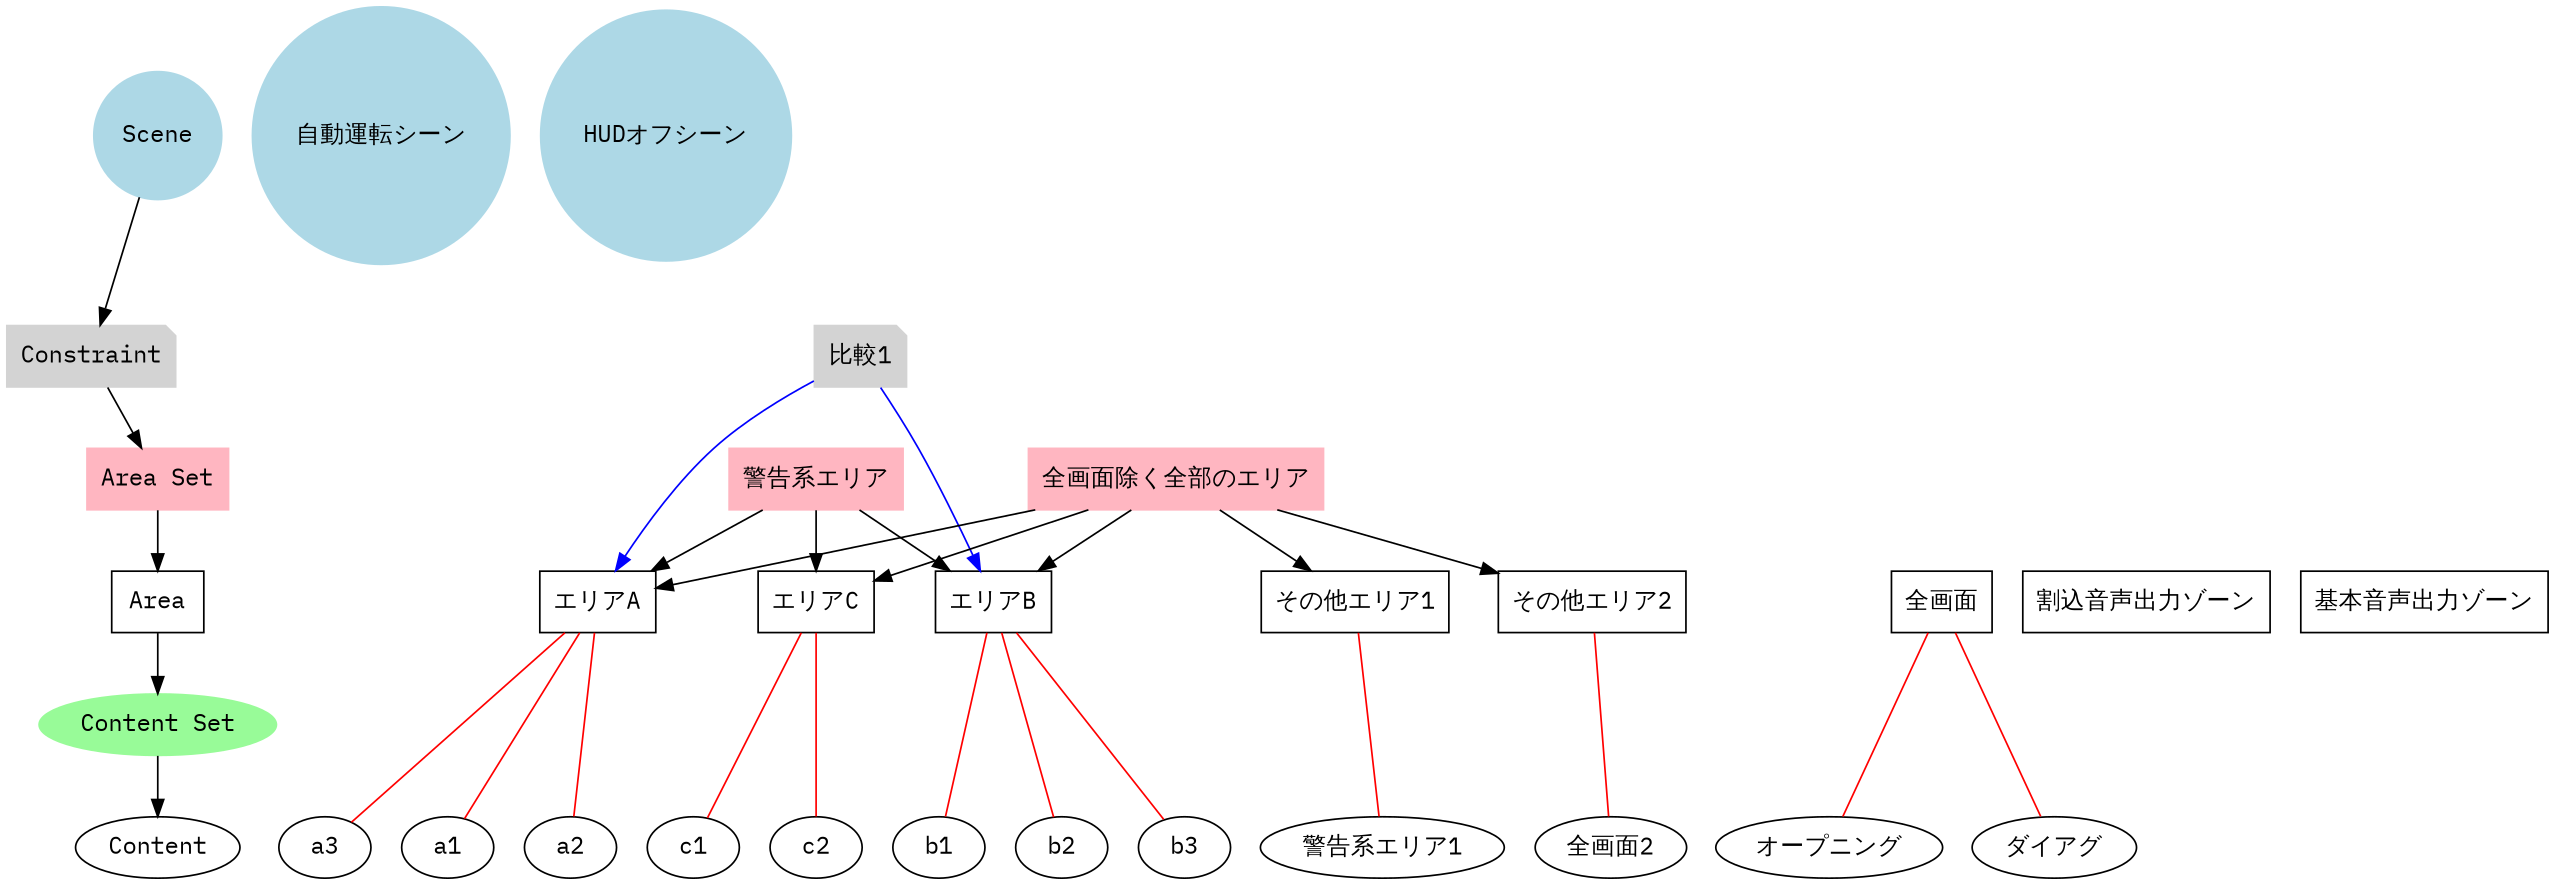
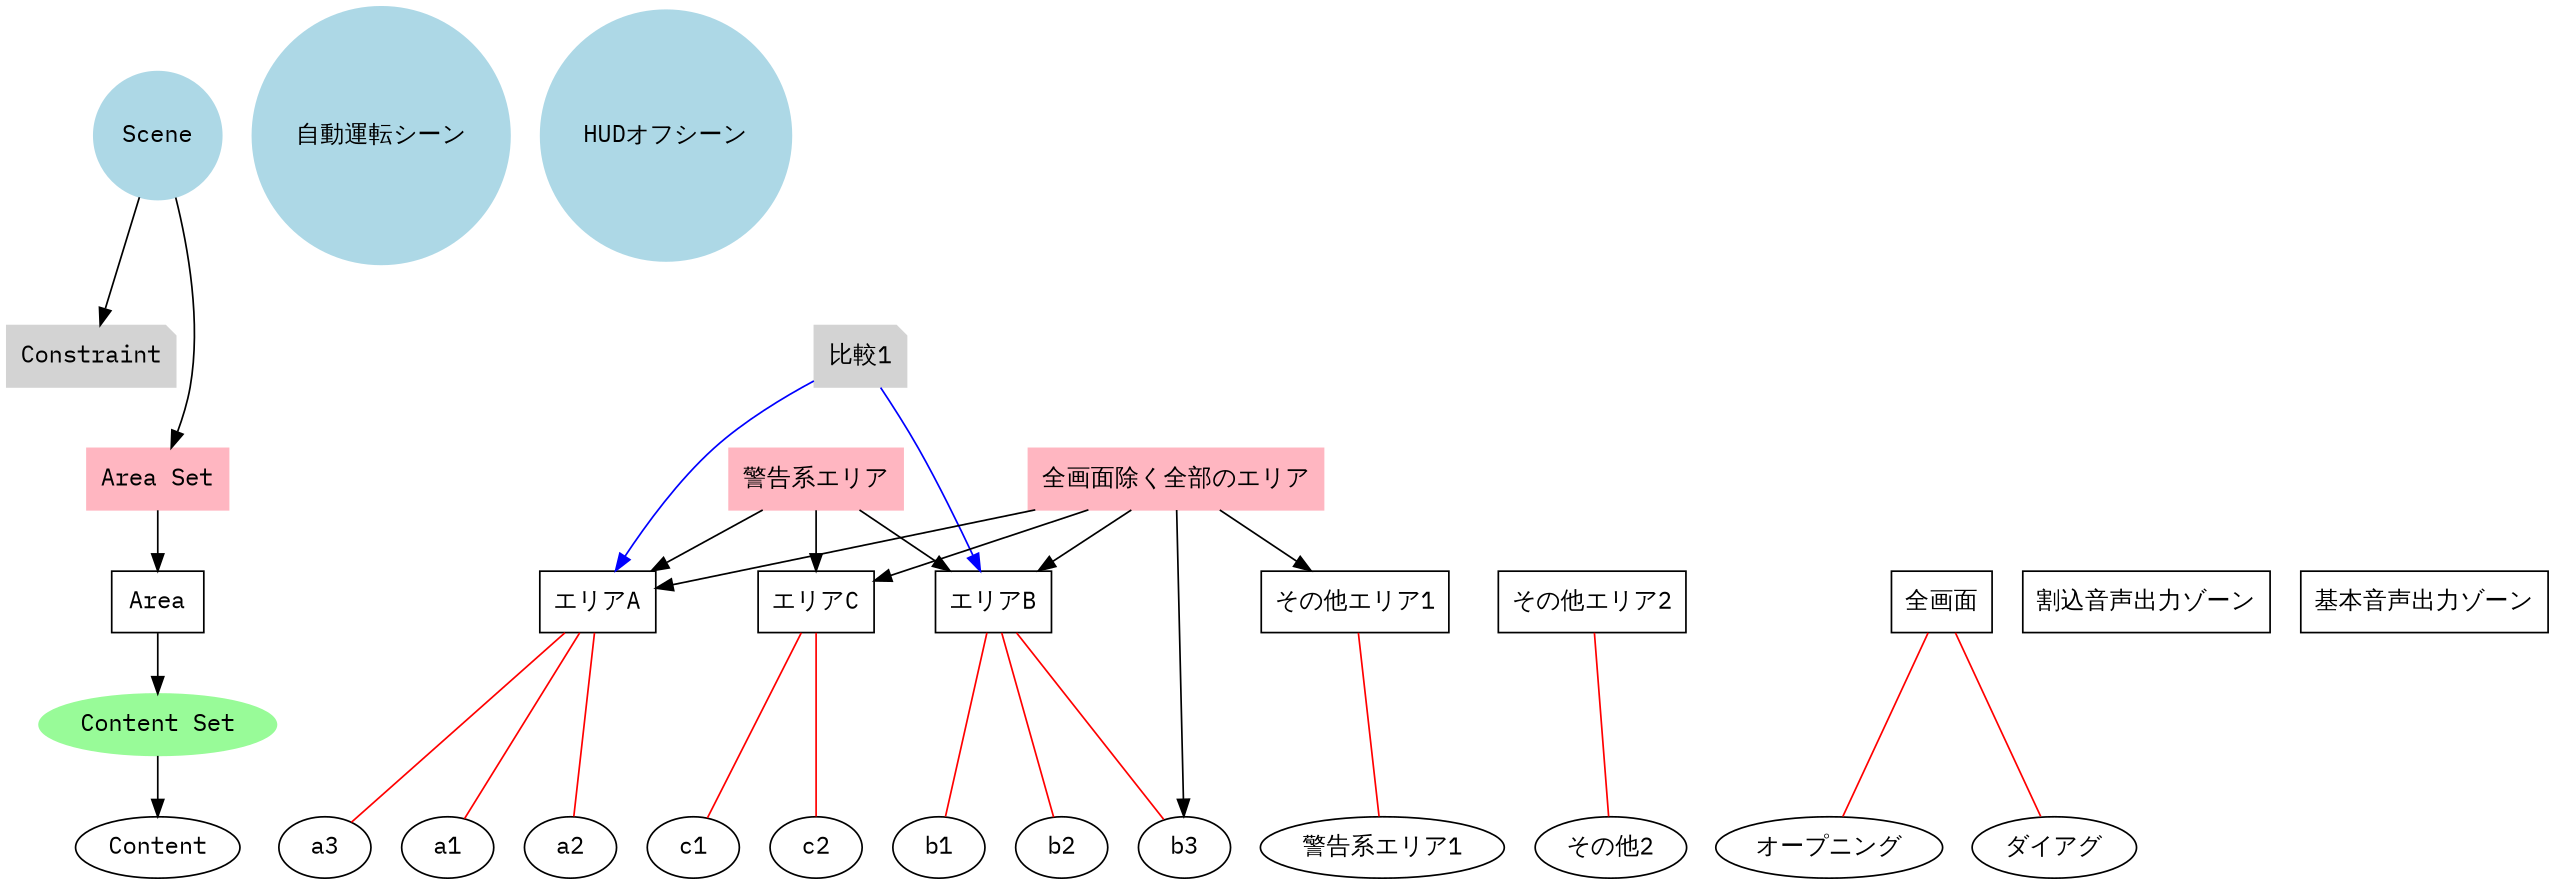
(120, 410) -> (194, 315)
(1379, 539) -> (1180, 655)
(1611, 847) -> (1611, 847)
